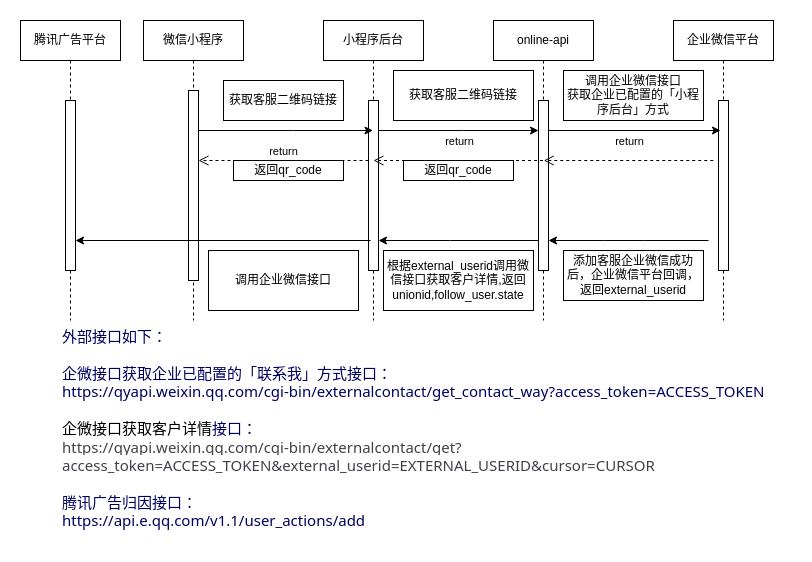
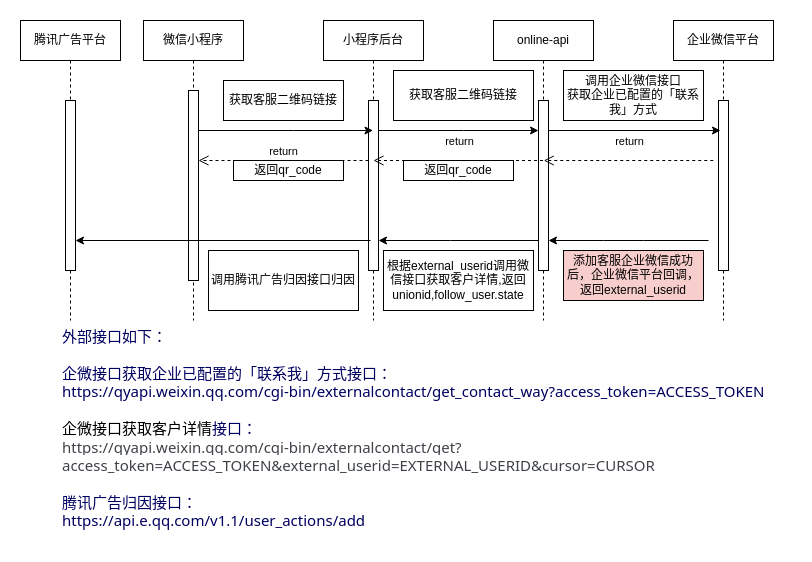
(634, 96) -> (634, 96)
(634, 276) -> (634, 276)
(284, 281) -> (284, 281)
